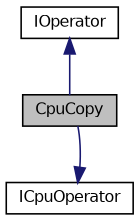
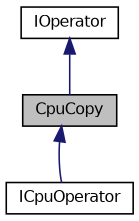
(80, 147) -> (59, 162)
